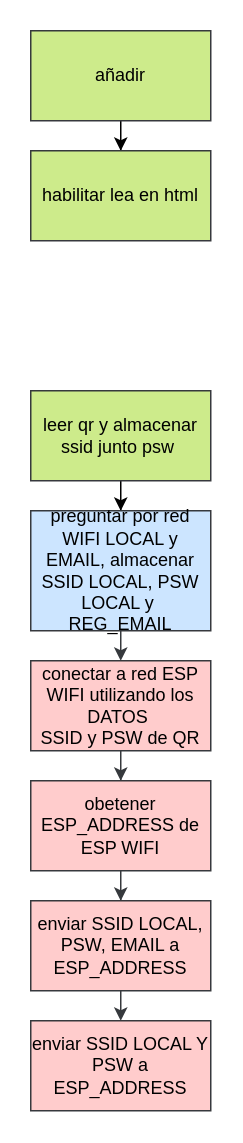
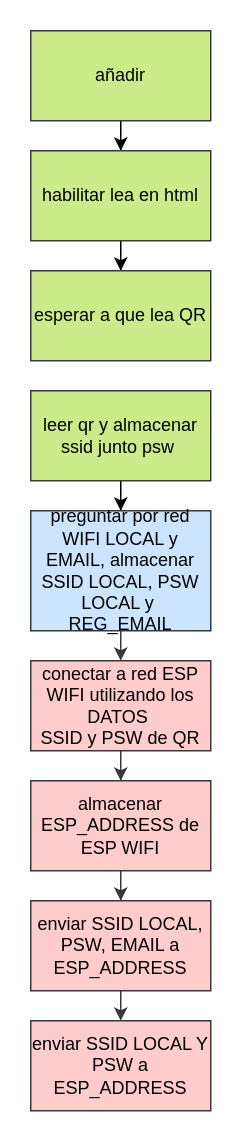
none -> (121, 261)
none -> (121, 316)
(121, 826) -> (121, 826)
